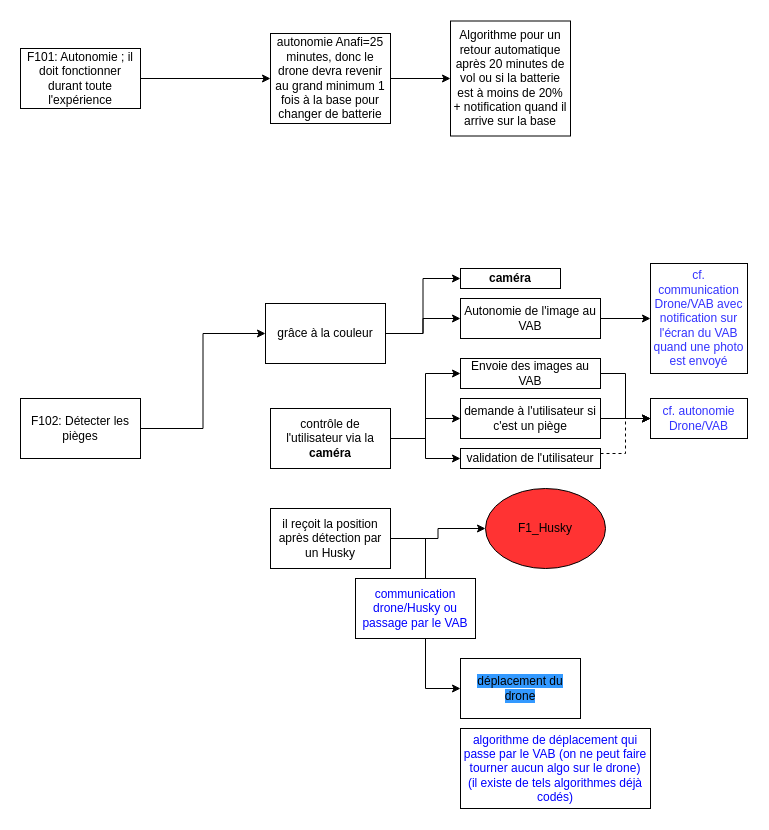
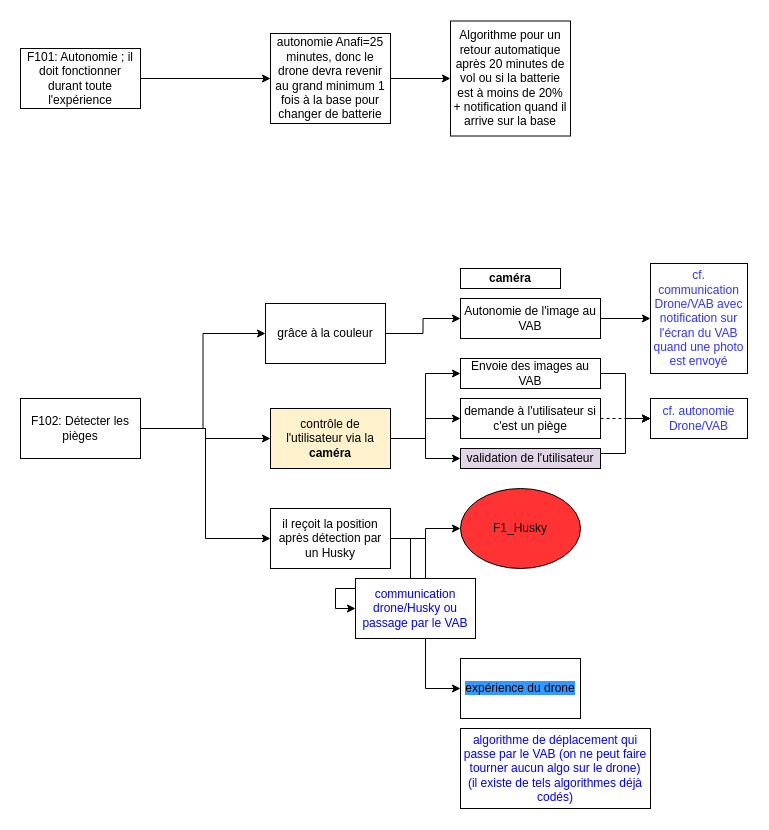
(423, 283) -> none
(612, 419) -> (612, 419)
none -> (235, 439)
(331, 439) -> (331, 439)
(626, 449) -> (626, 449)
(531, 459) -> (531, 459)
none -> (206, 518)
(546, 529) -> (521, 529)
none -> (336, 595)
(521, 689) -> (521, 689)
